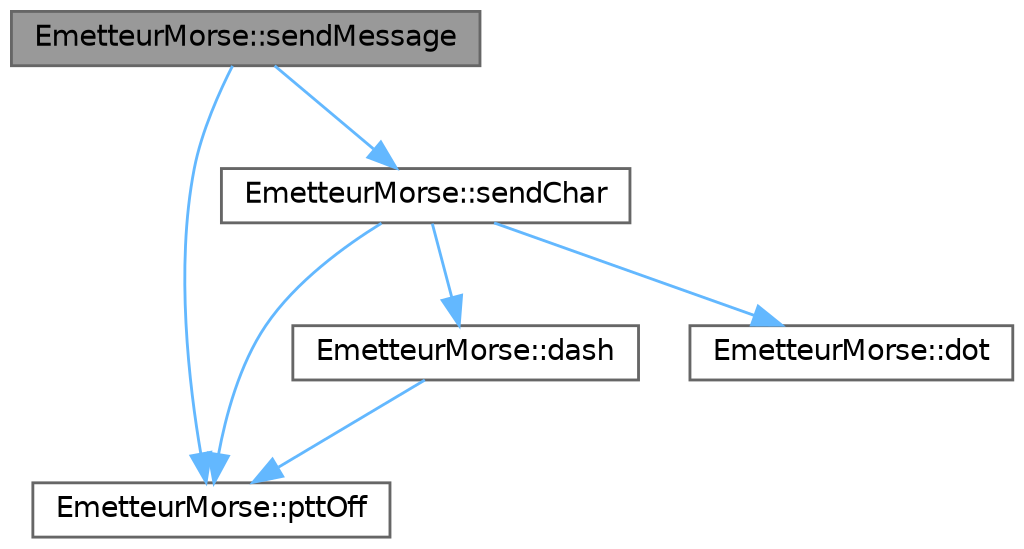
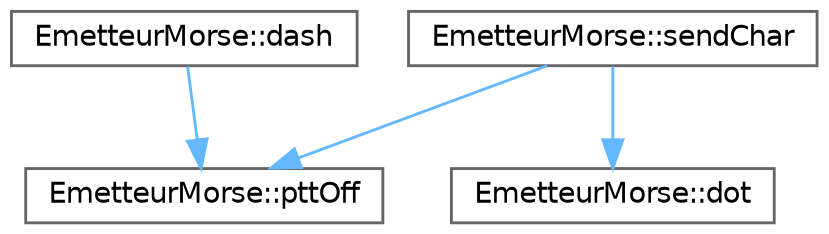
(246, 39) -> none
(442, 261) -> none
